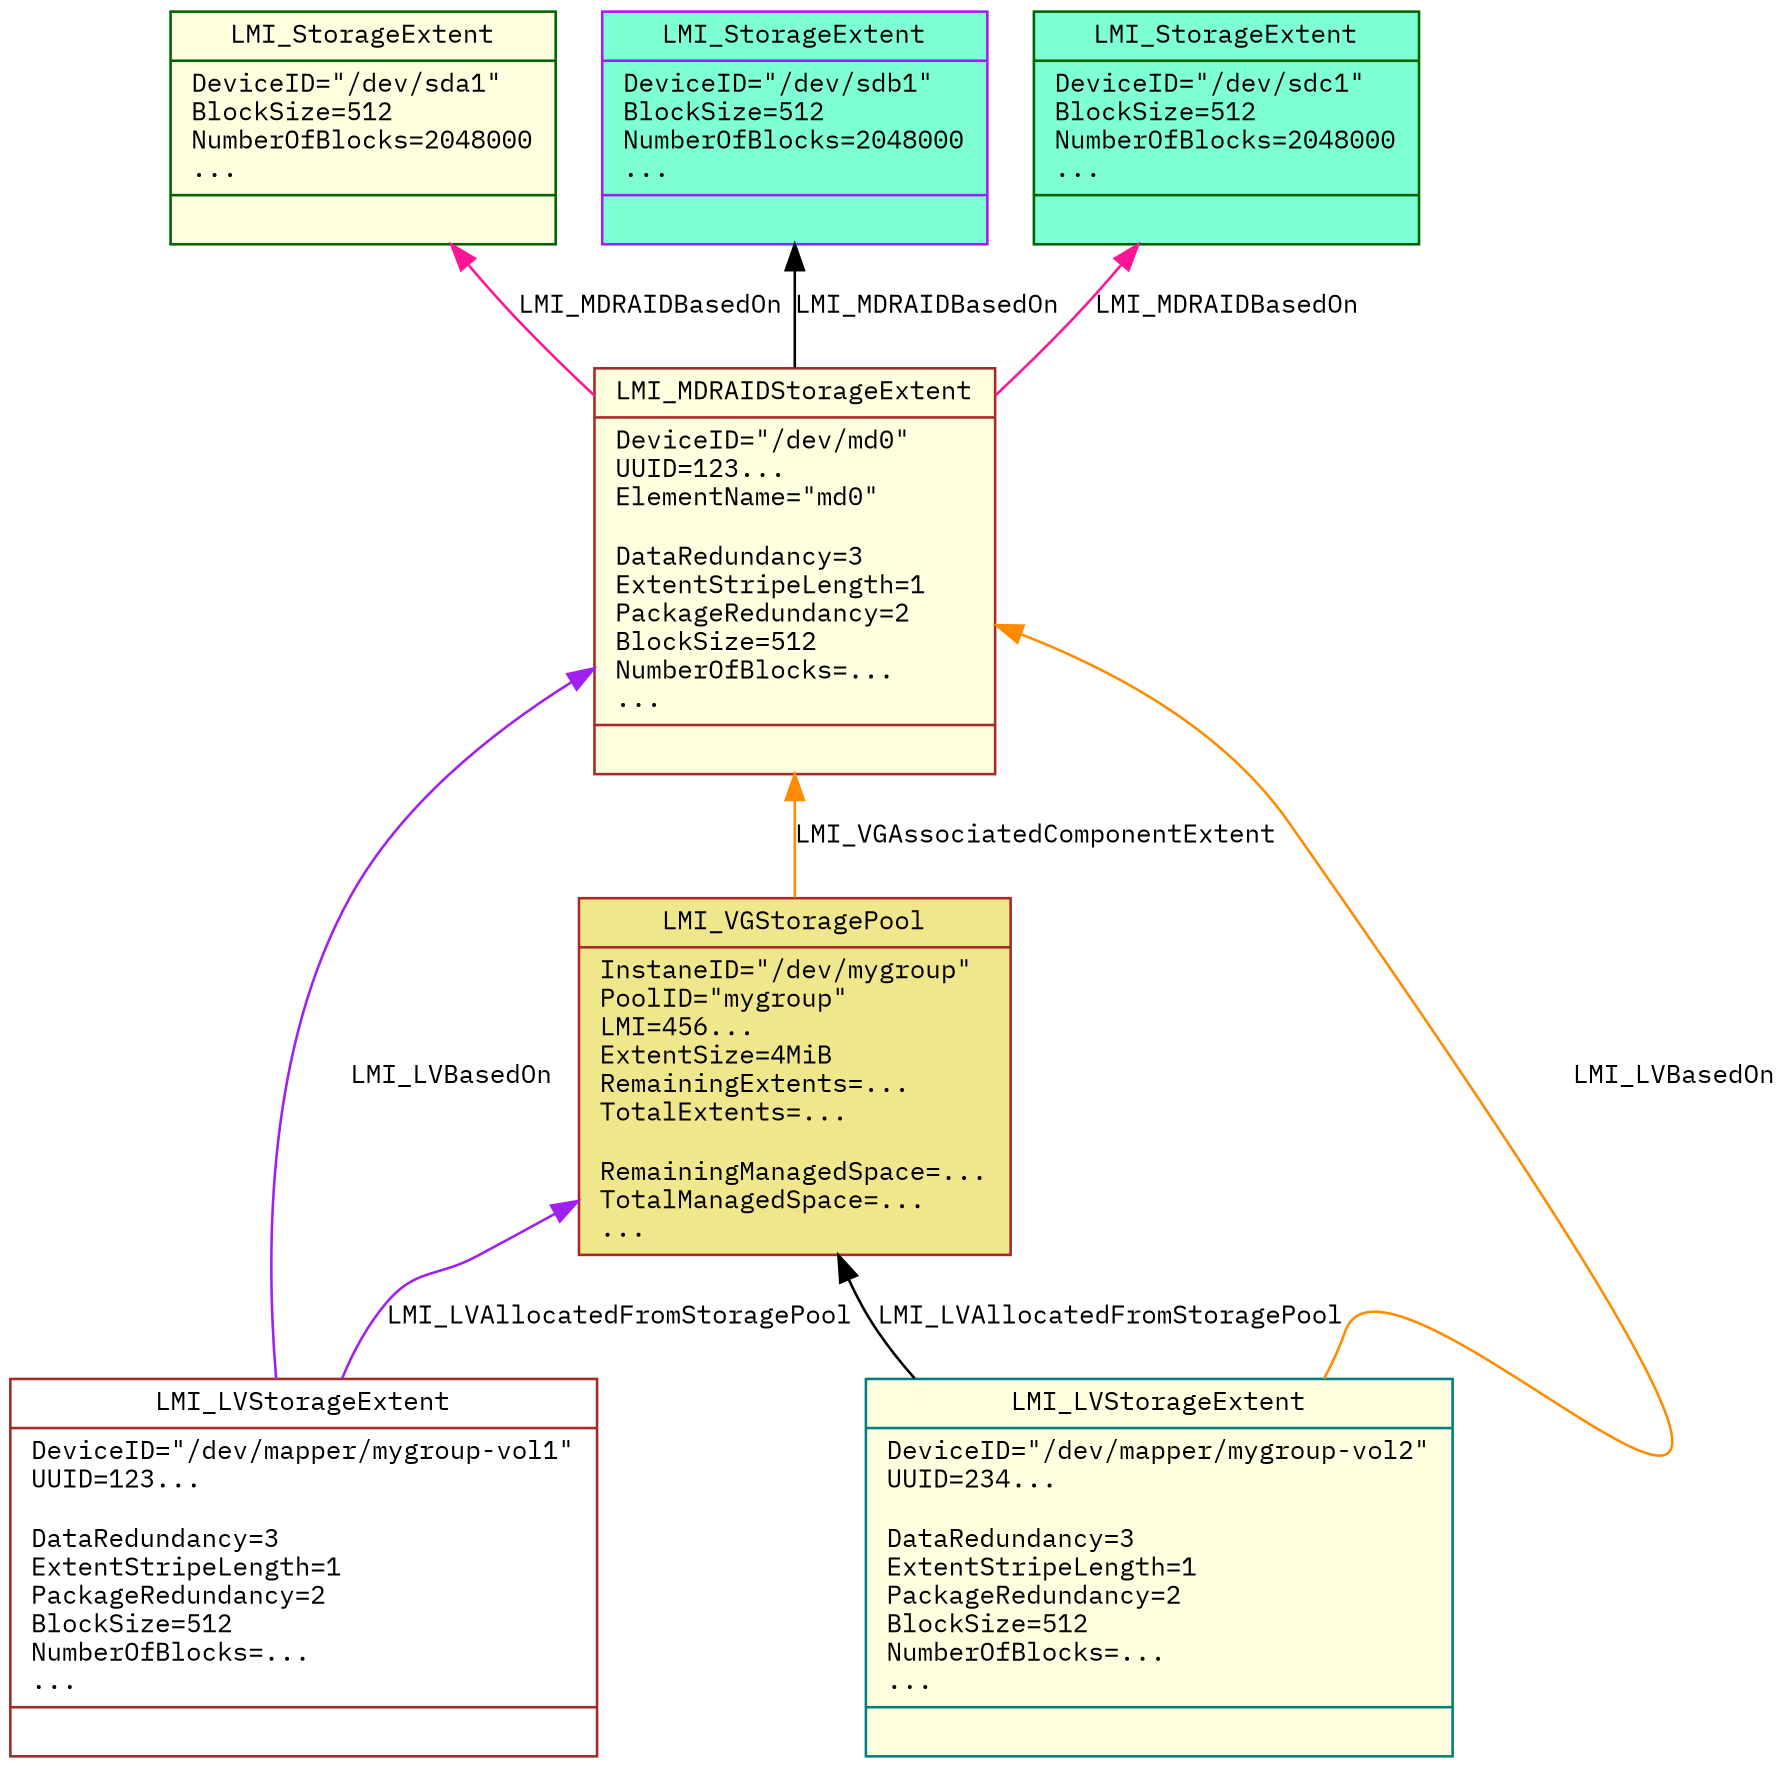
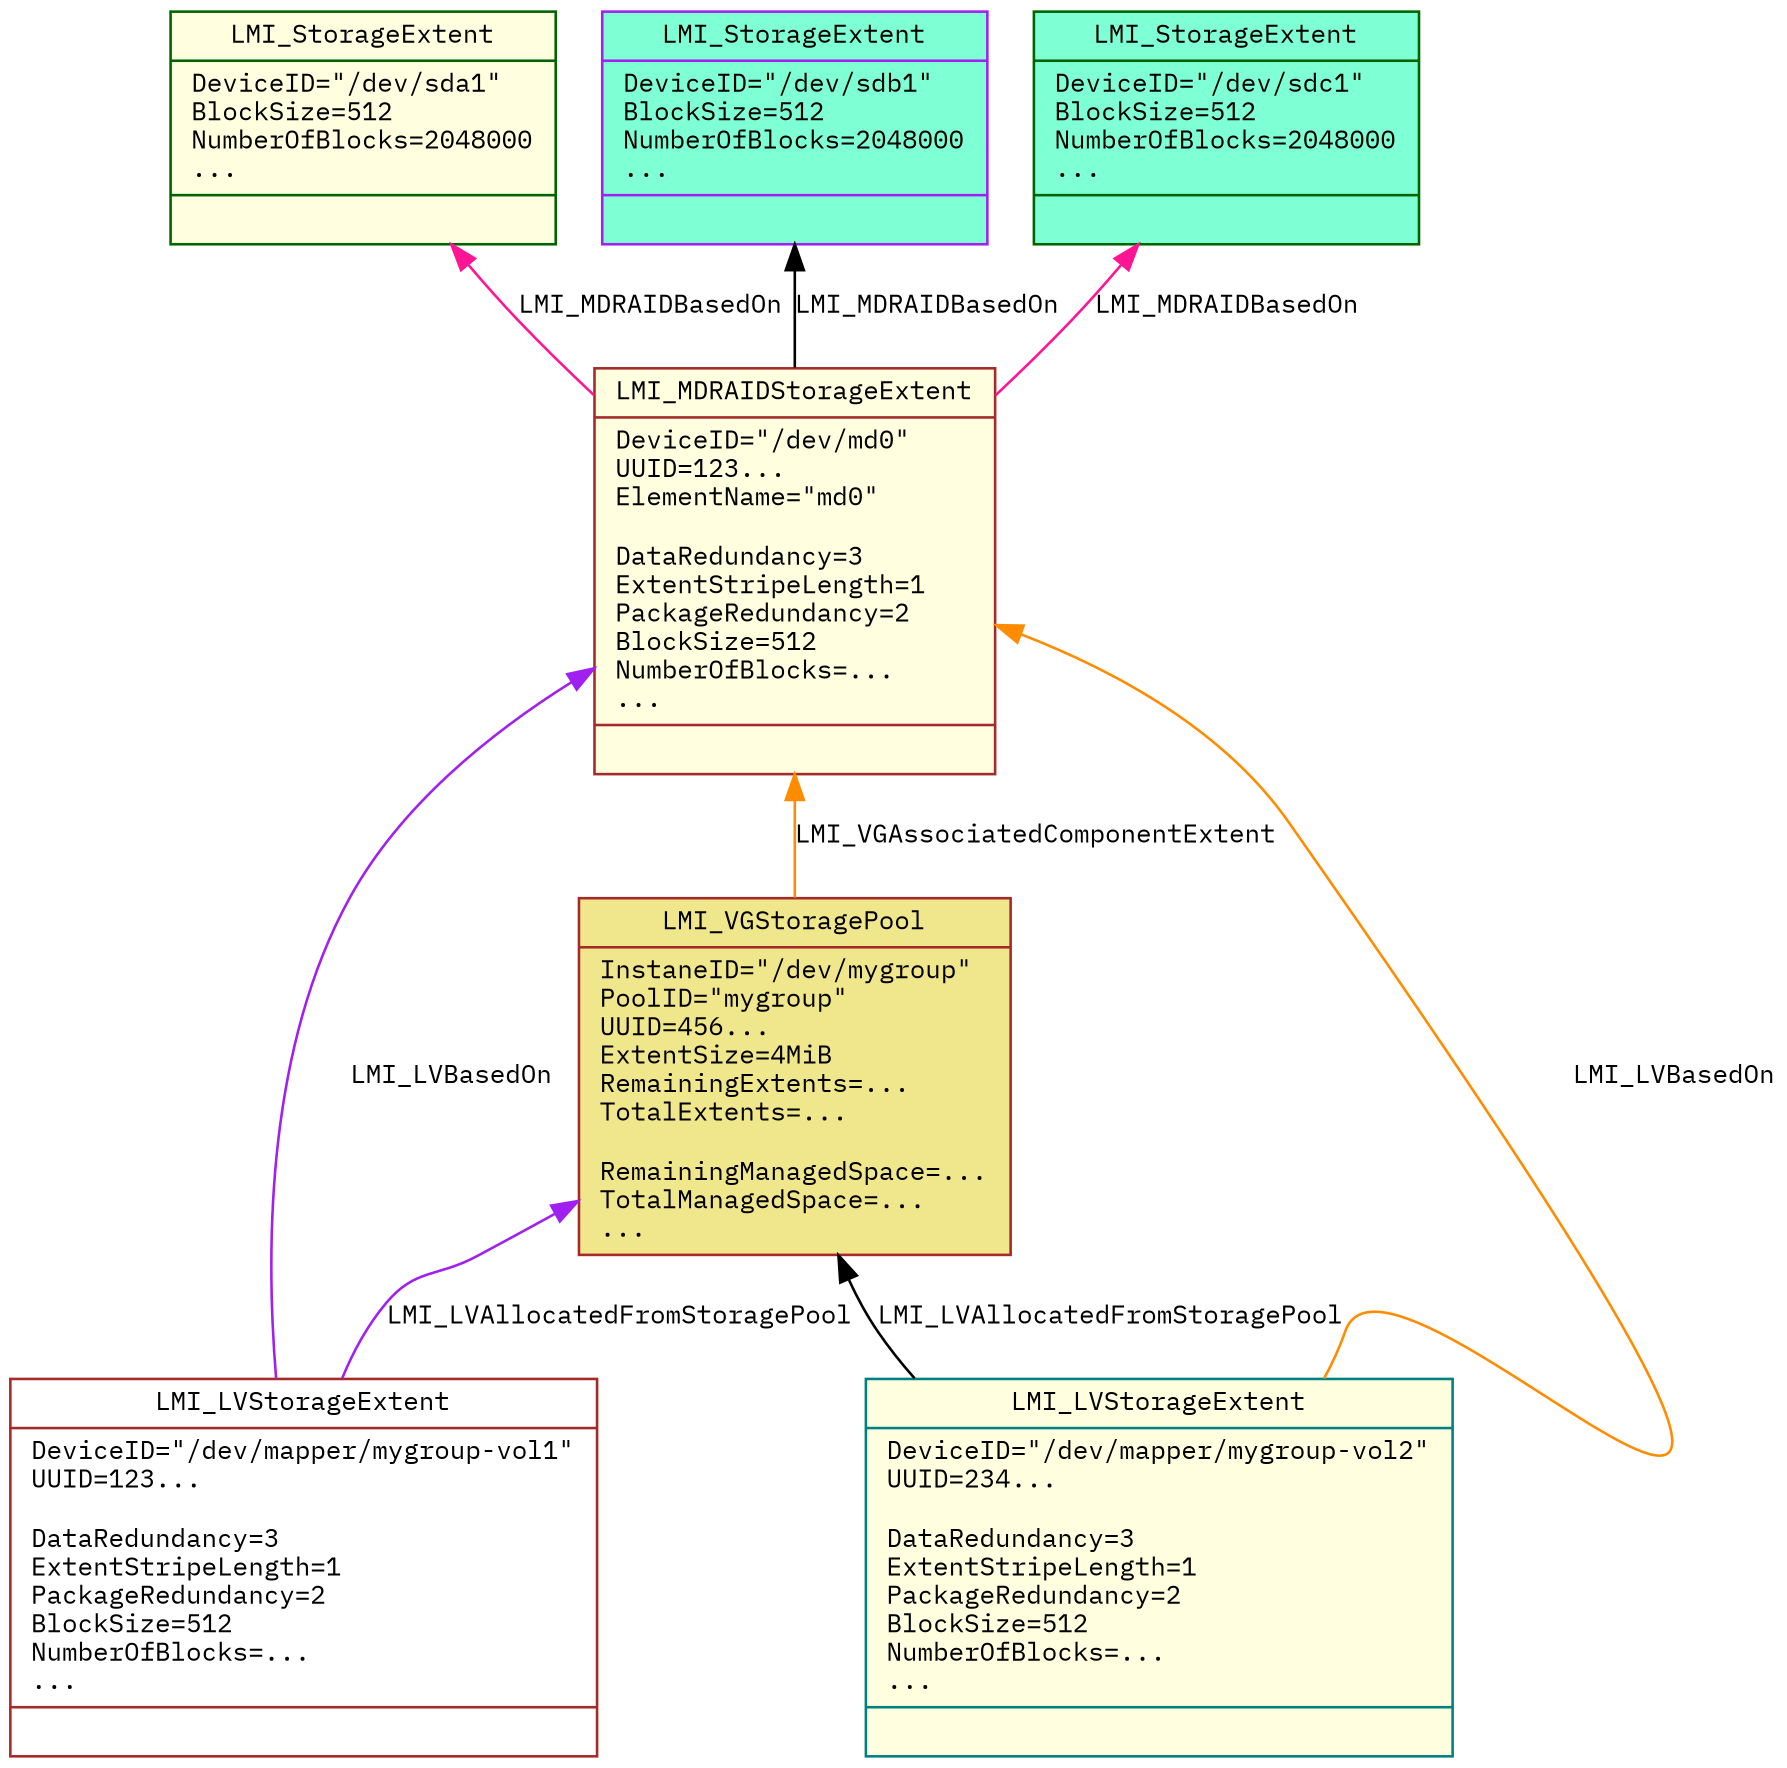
(678, 1027) -> (686, 1027)
